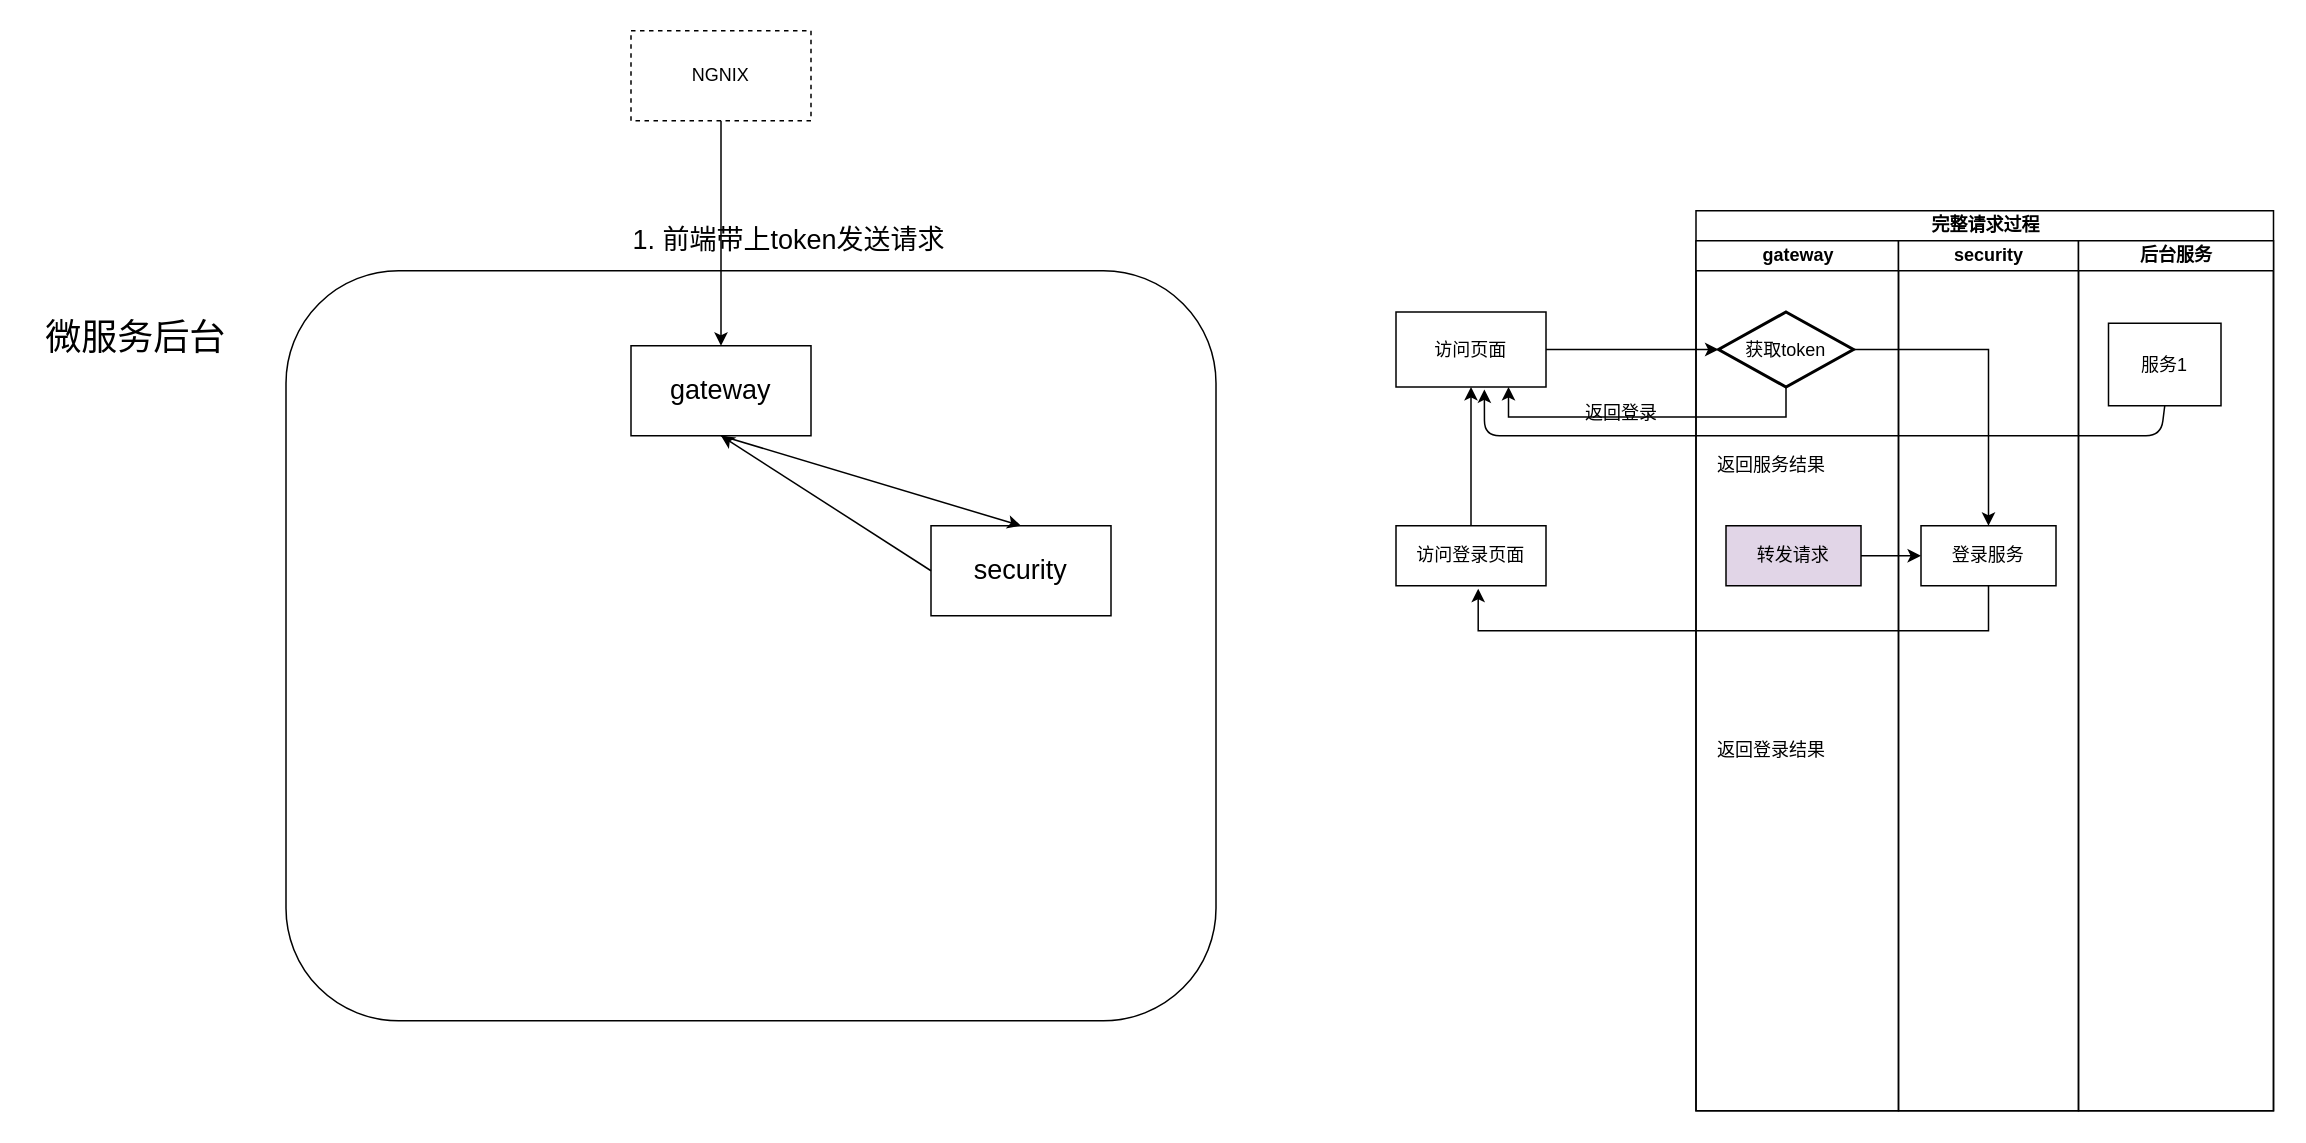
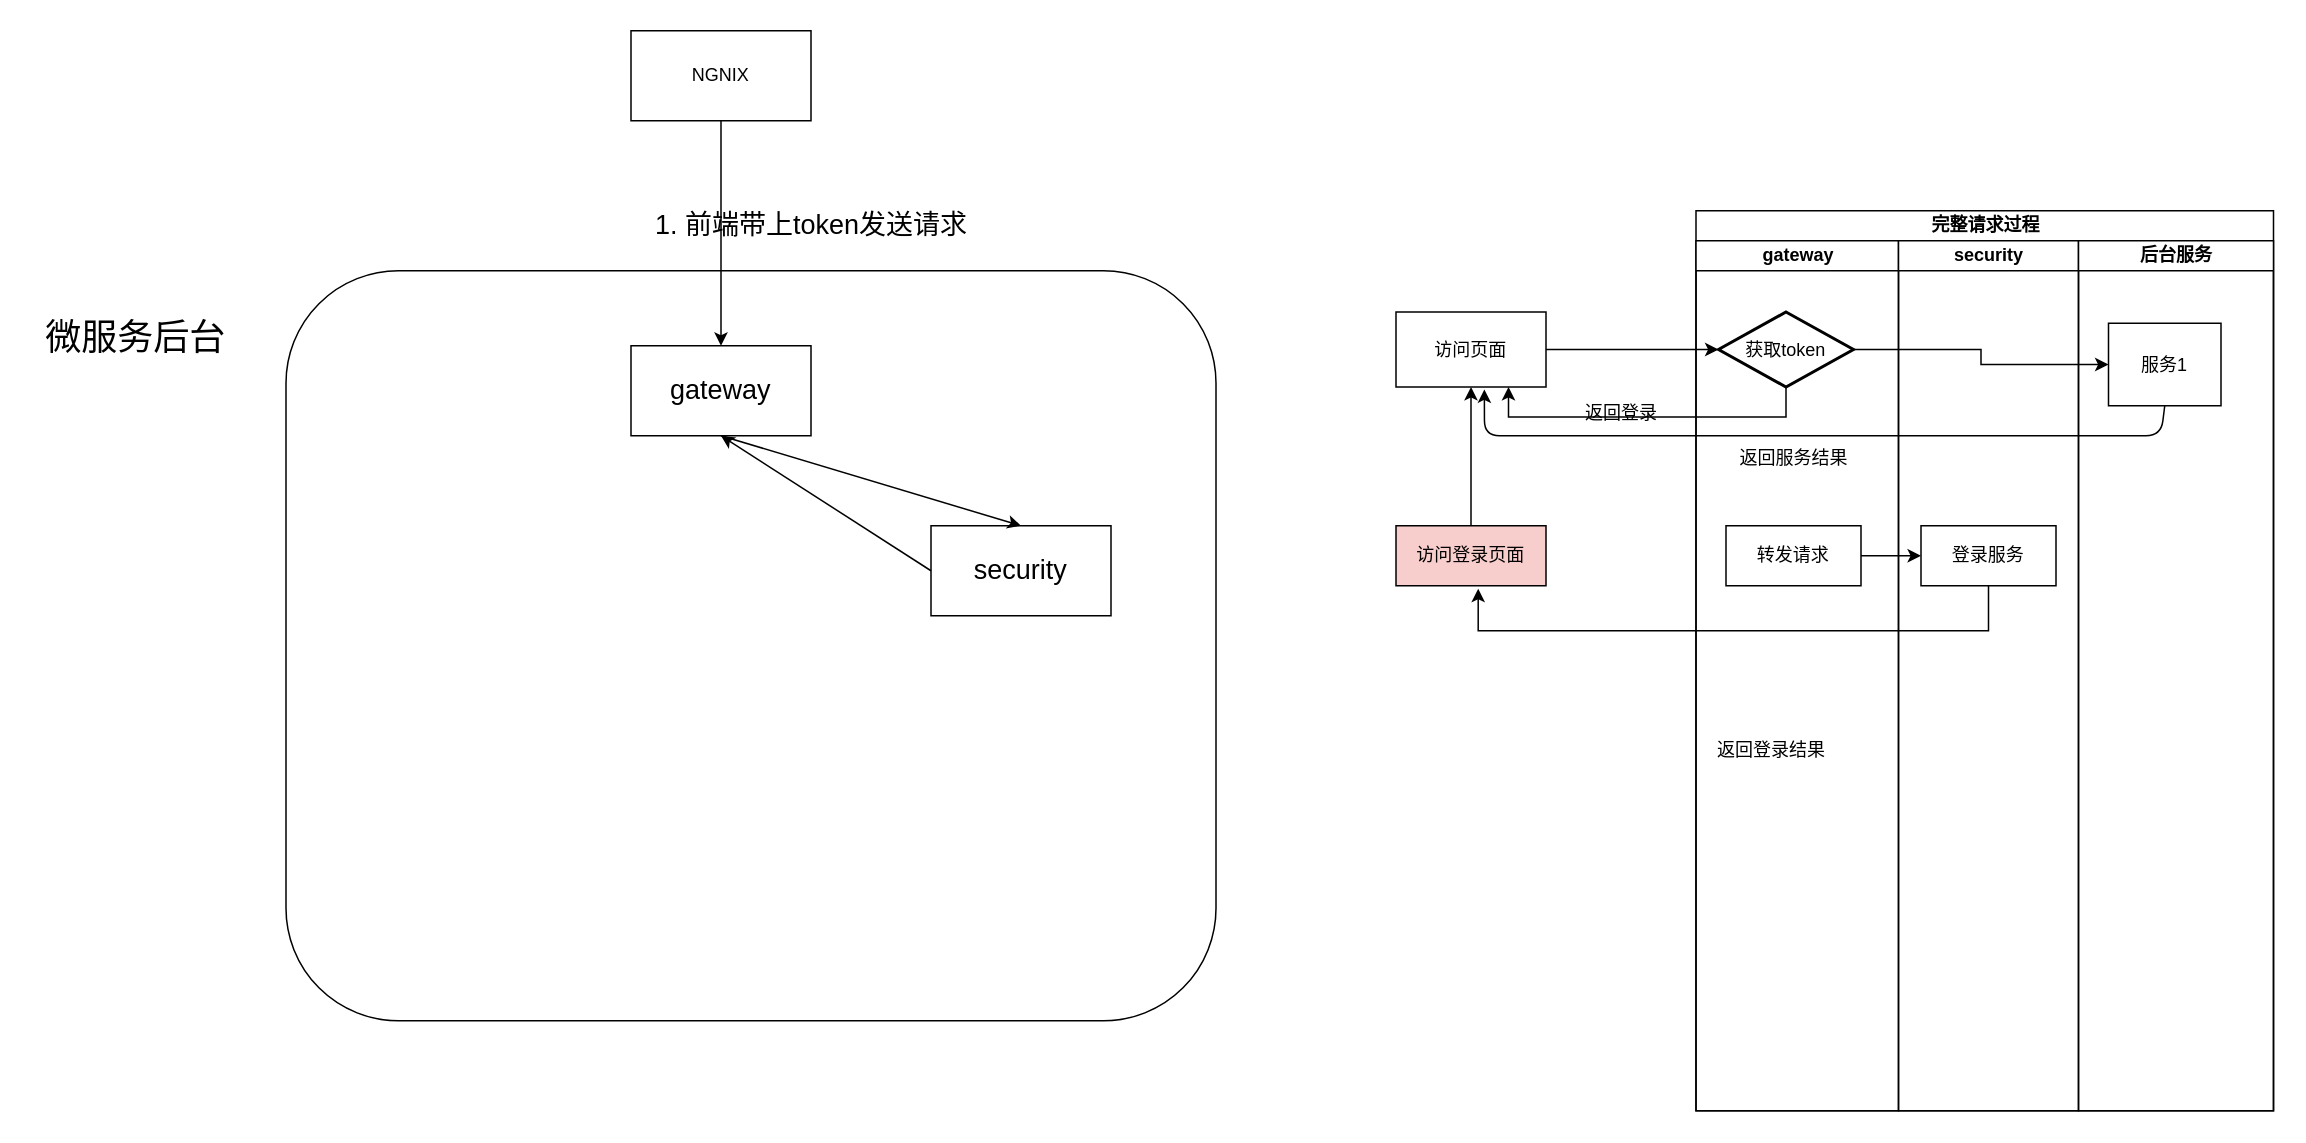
(721, 76) -> (721, 76)
(788, 241) -> (811, 226)
(1988, 428) -> (2030, 365)
(1771, 466) -> (1793, 458)
(1471, 556) -> (1471, 556)
(1793, 556) -> (1793, 556)
